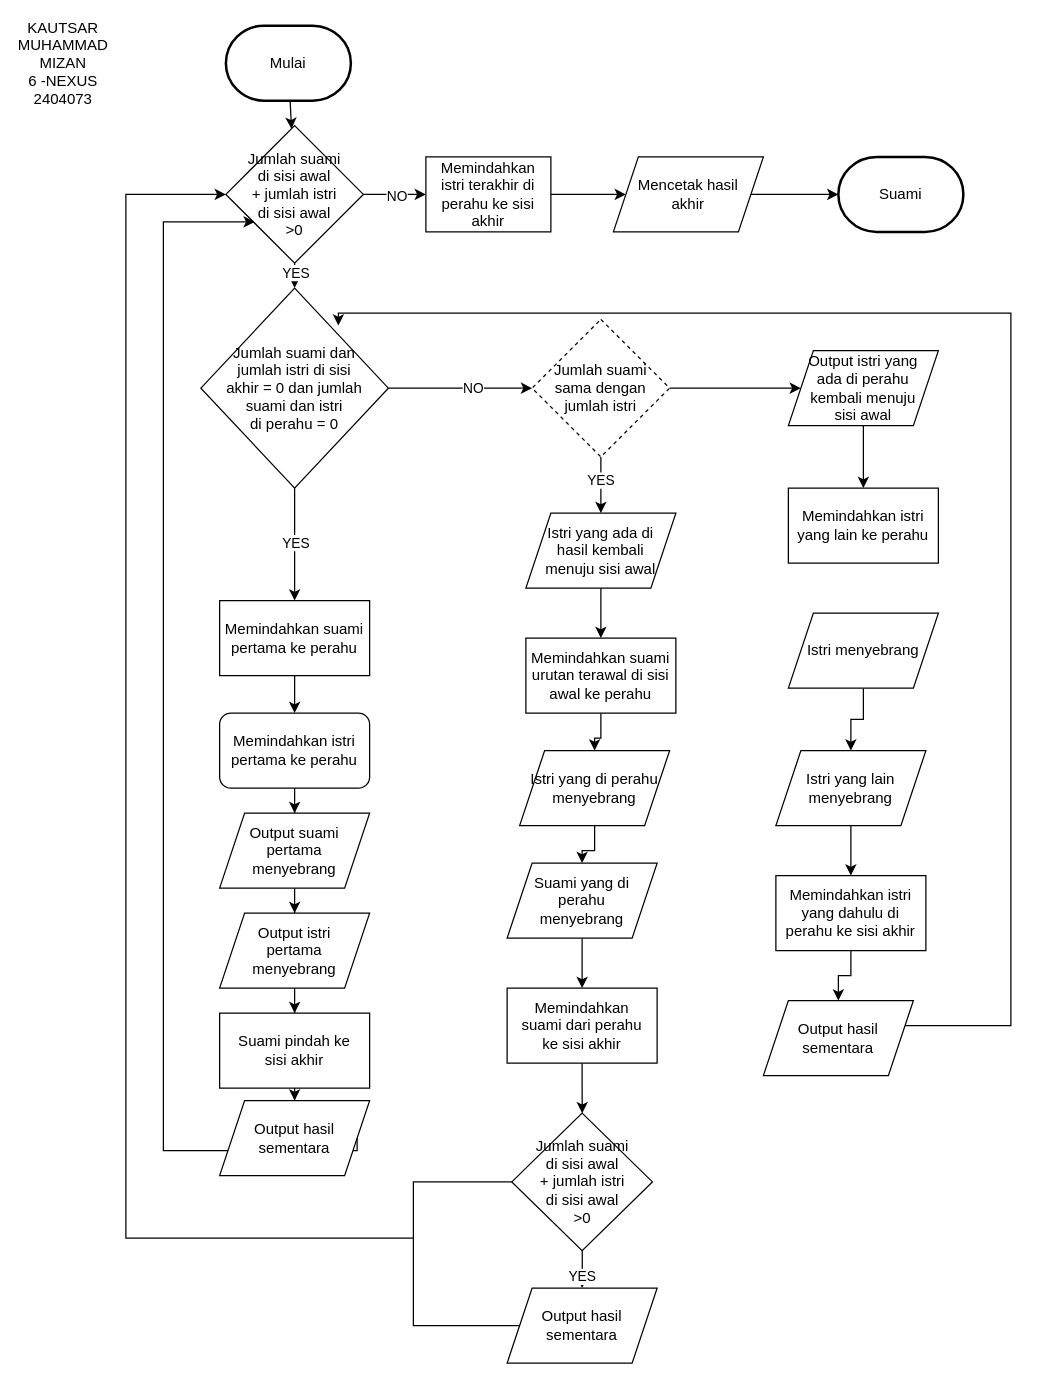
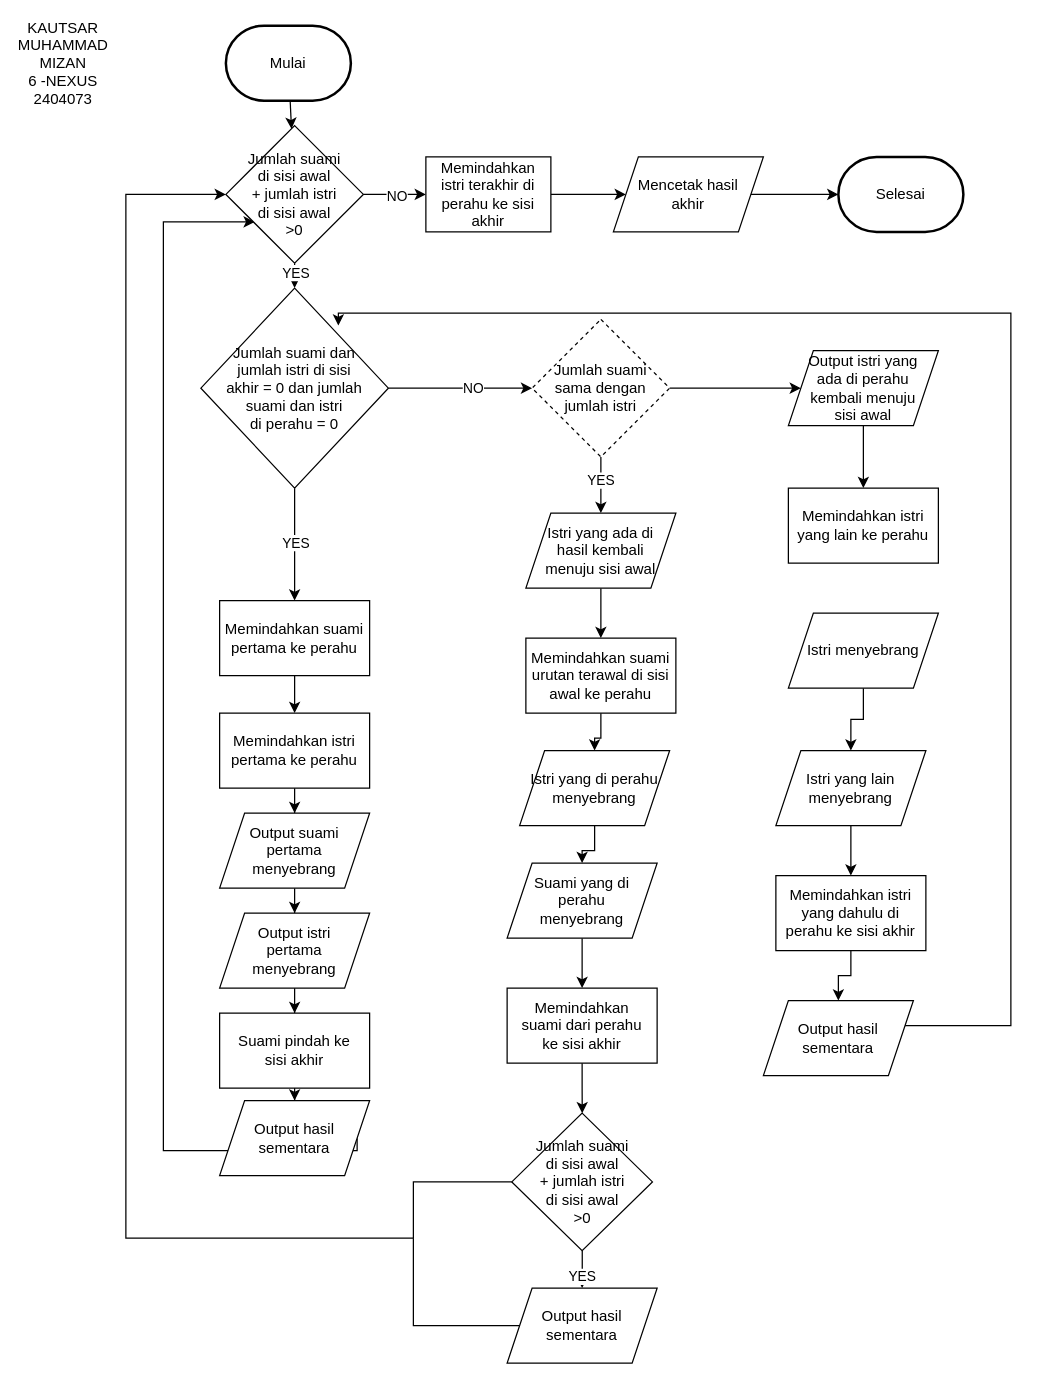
(901, 194) -> (901, 194)
(294, 751) -> (294, 751)
